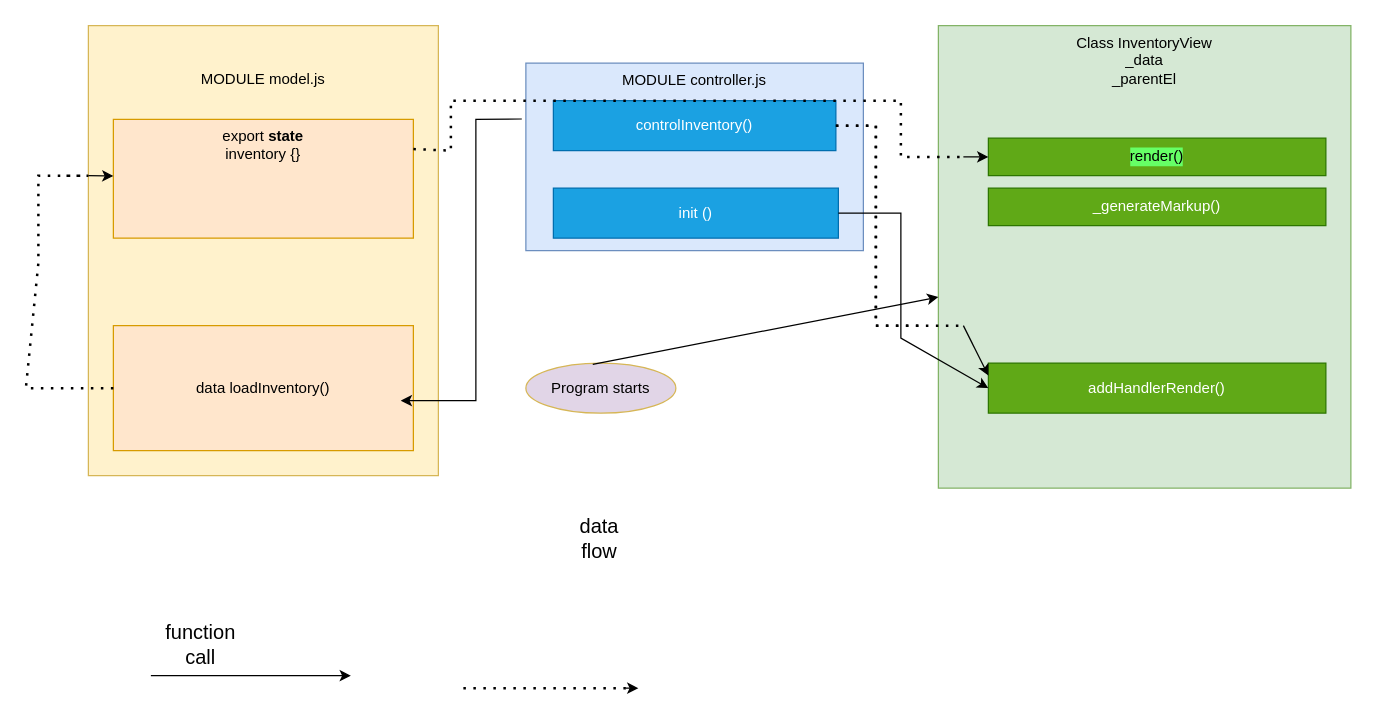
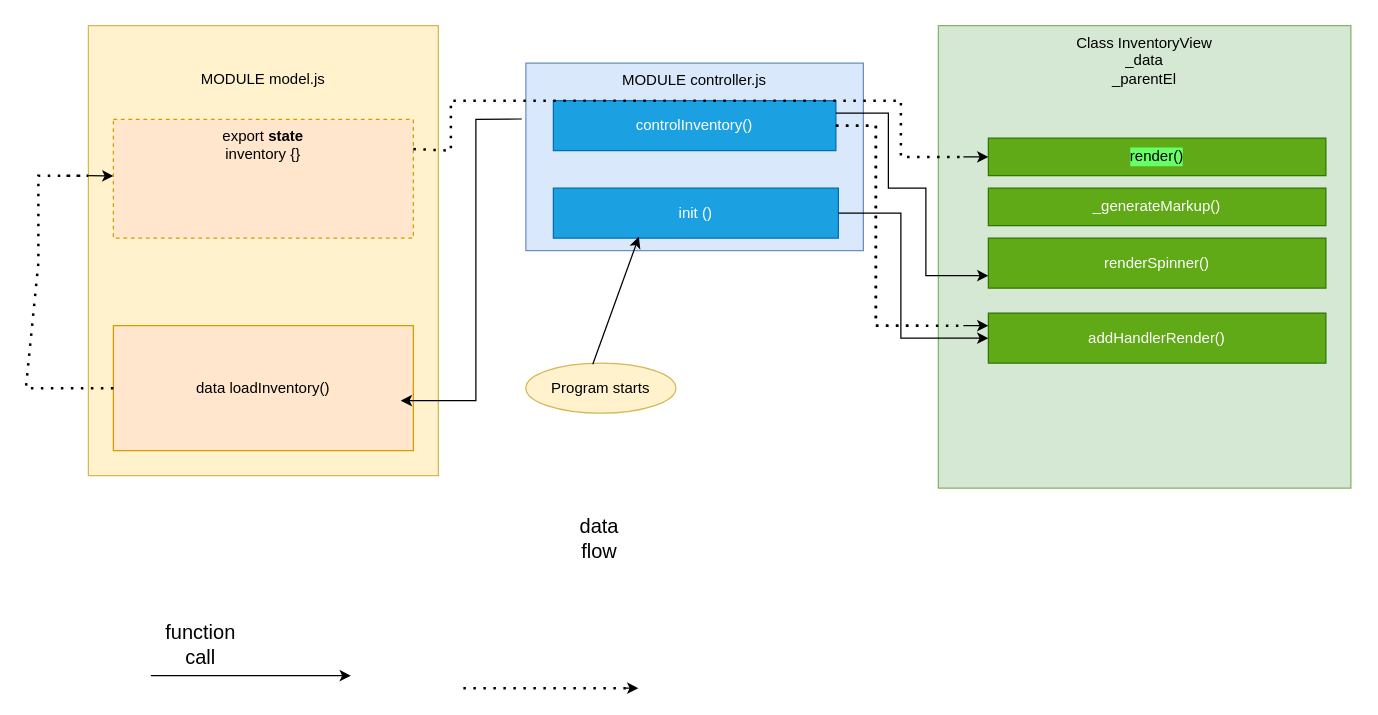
(263, 179) -> (263, 179)
none -> (913, 188)
none -> (1157, 263)
(761, 331) -> (614, 305)
(601, 388) -> (601, 388)
(1157, 388) -> (1157, 338)
